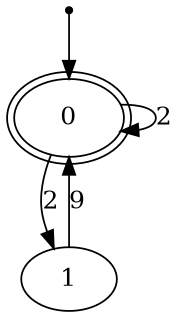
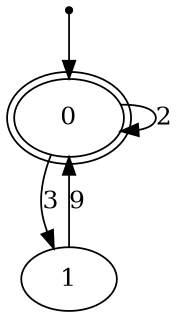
(51, 202) -> (51, 202)
